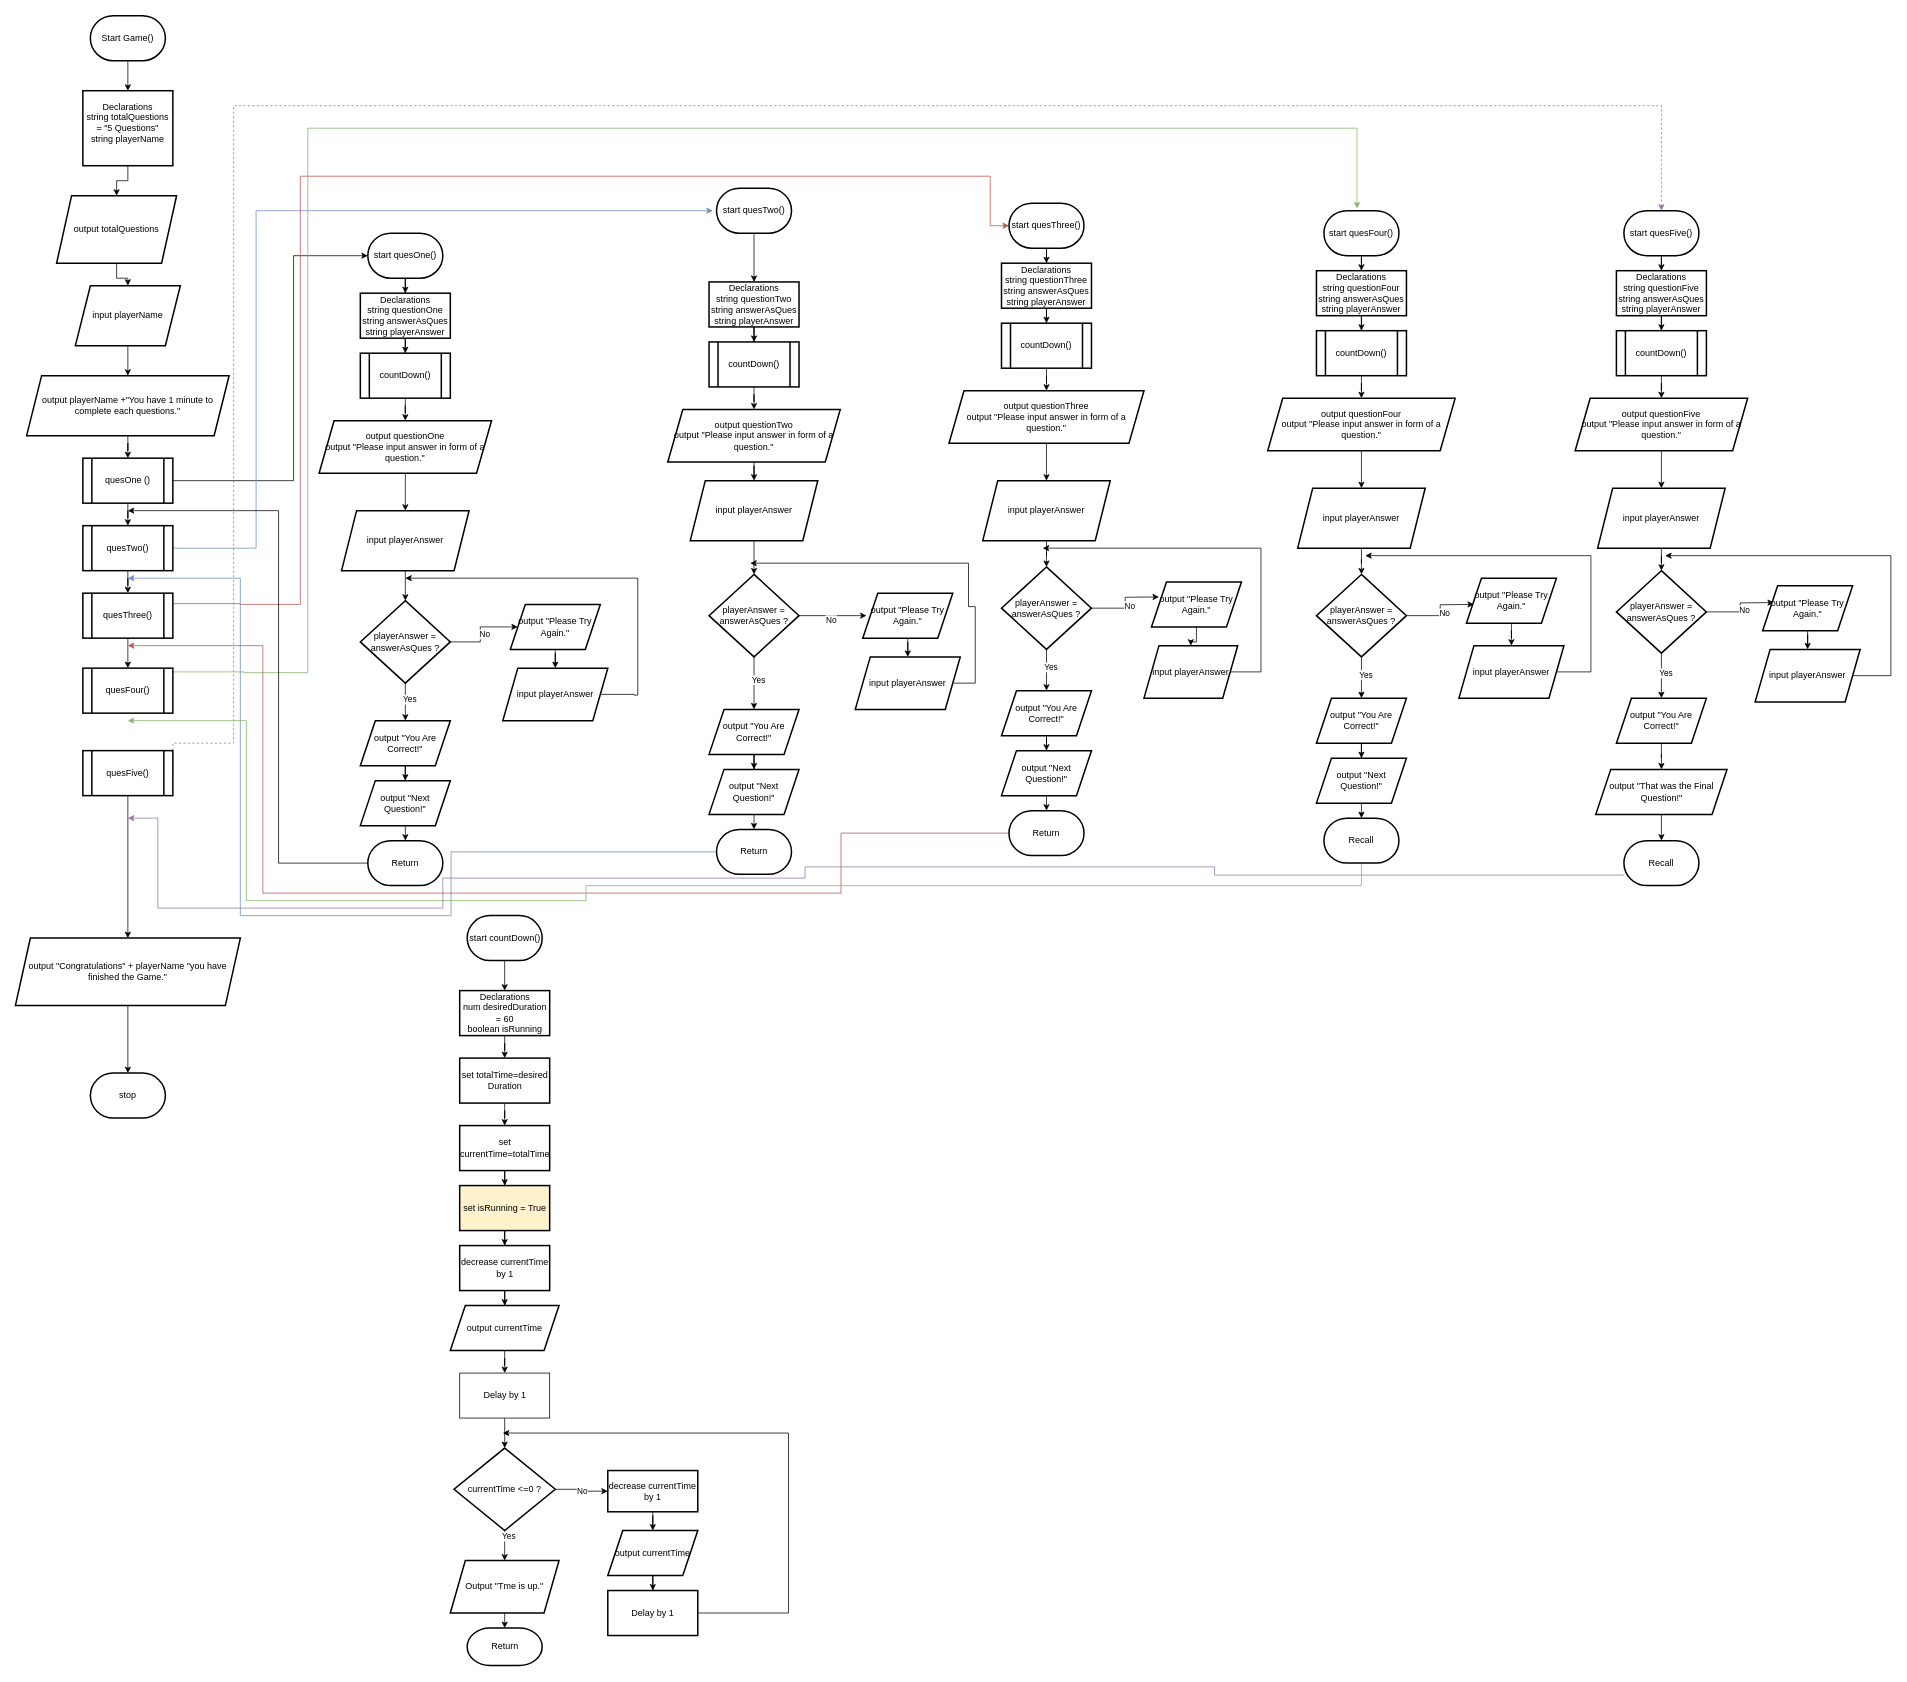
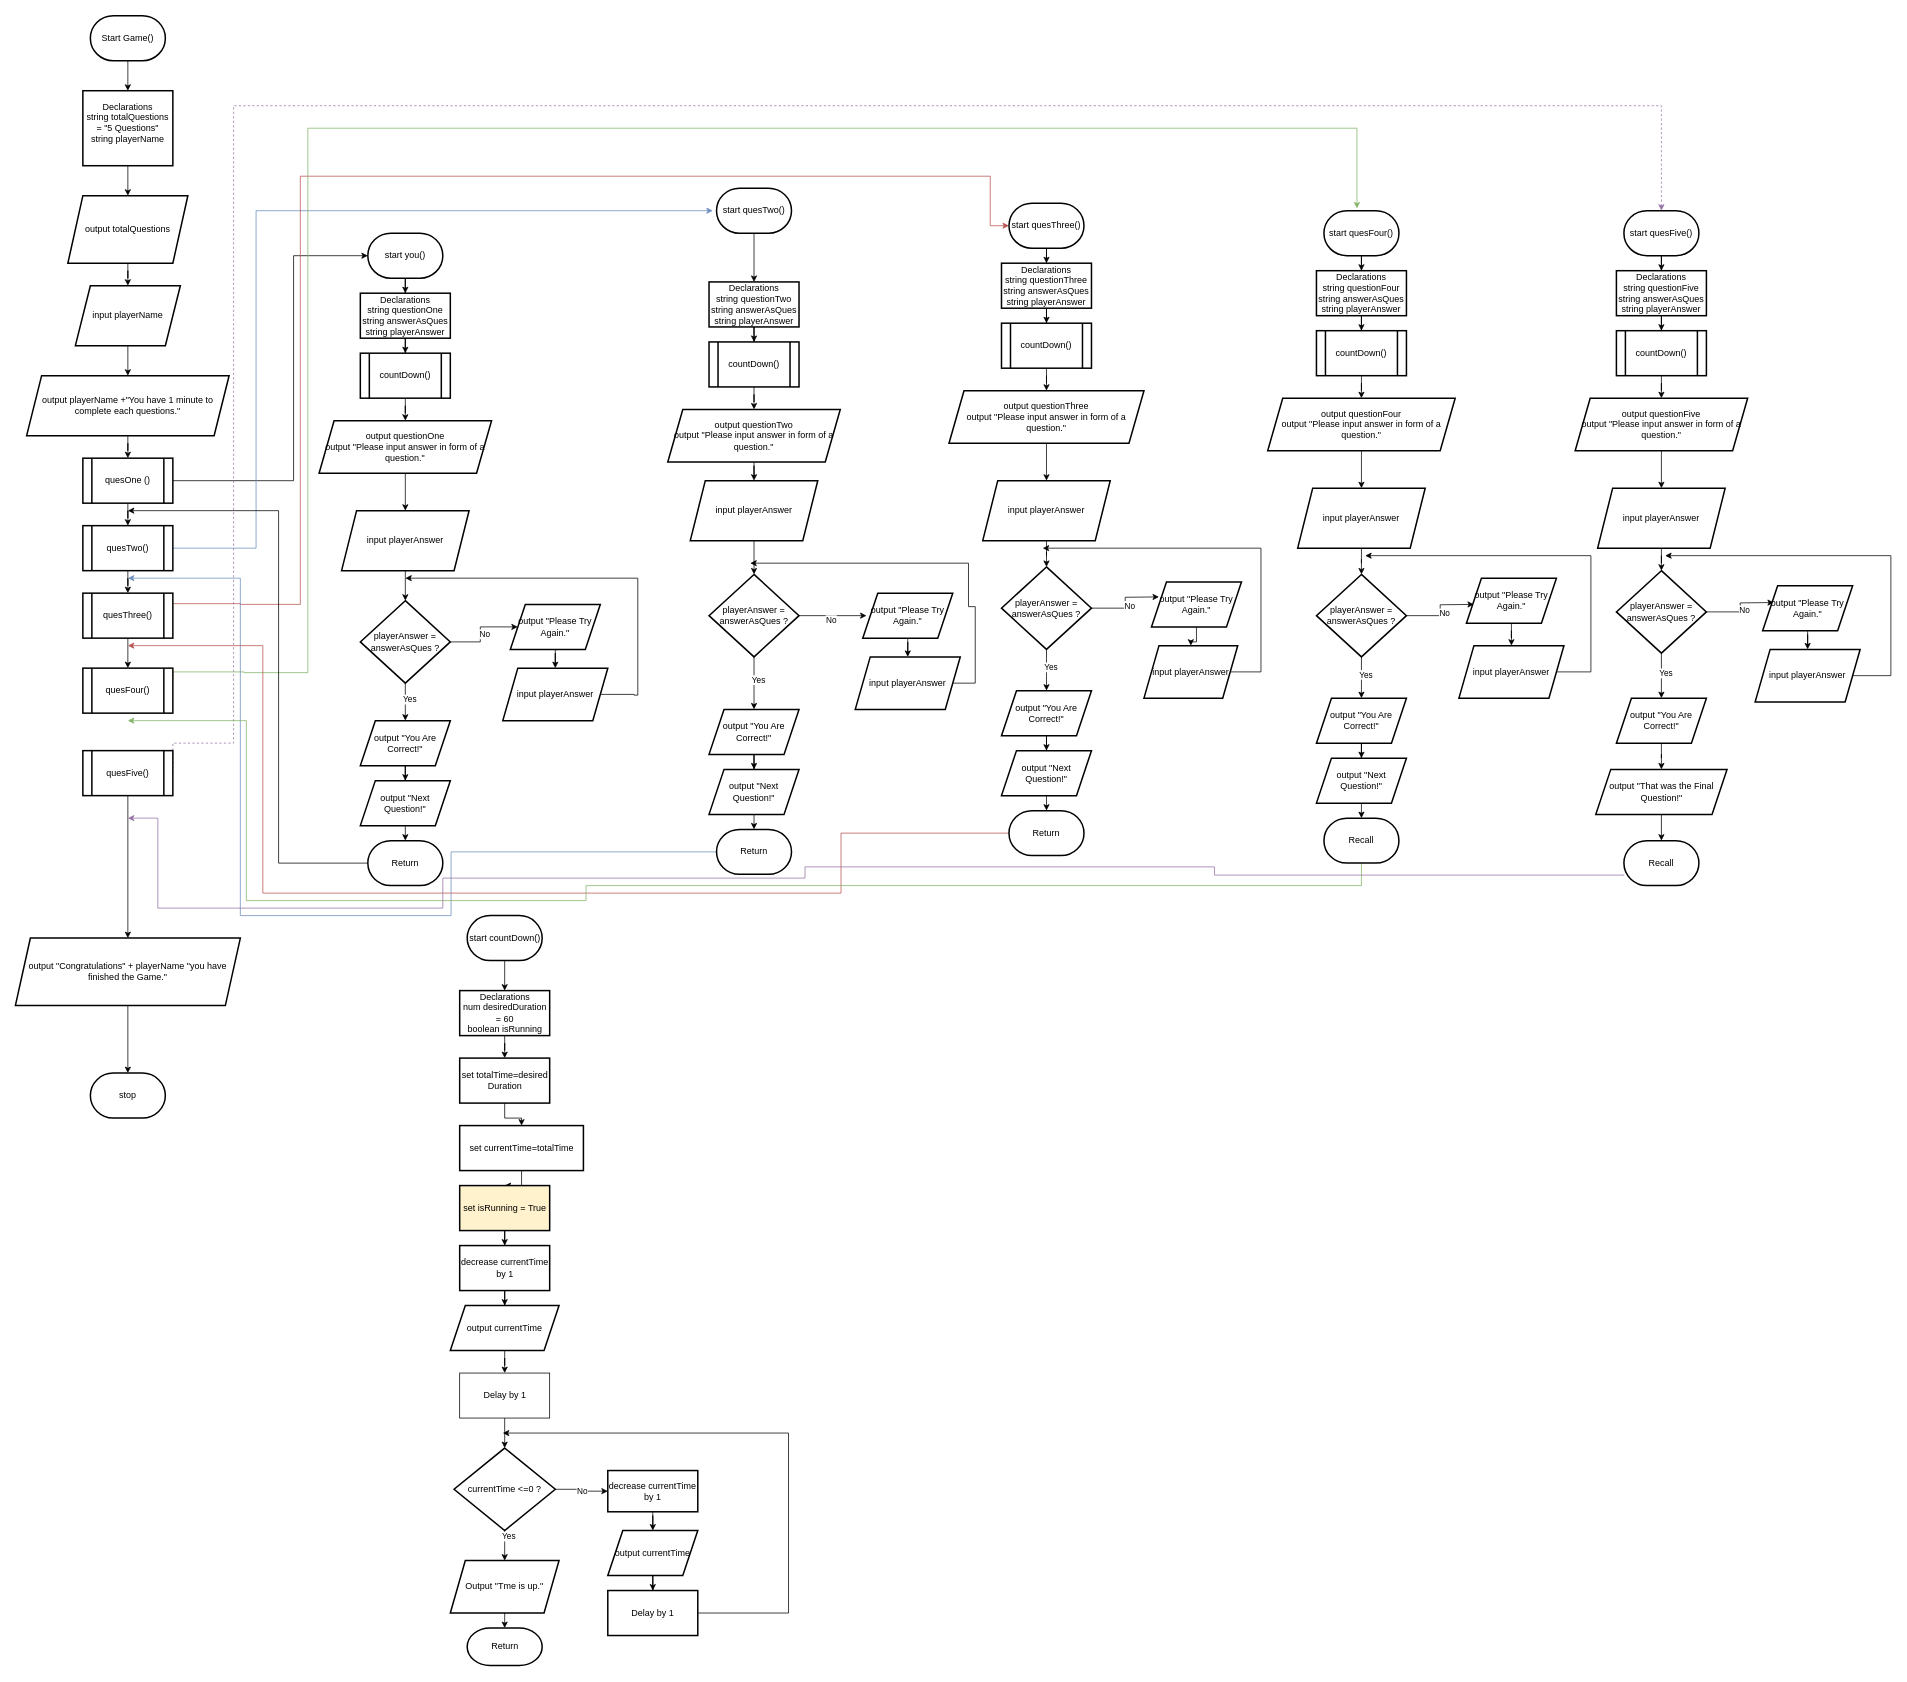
(117, 229) -> (128, 229)
(405, 255) -> (405, 255)
(505, 1148) -> (522, 1148)
